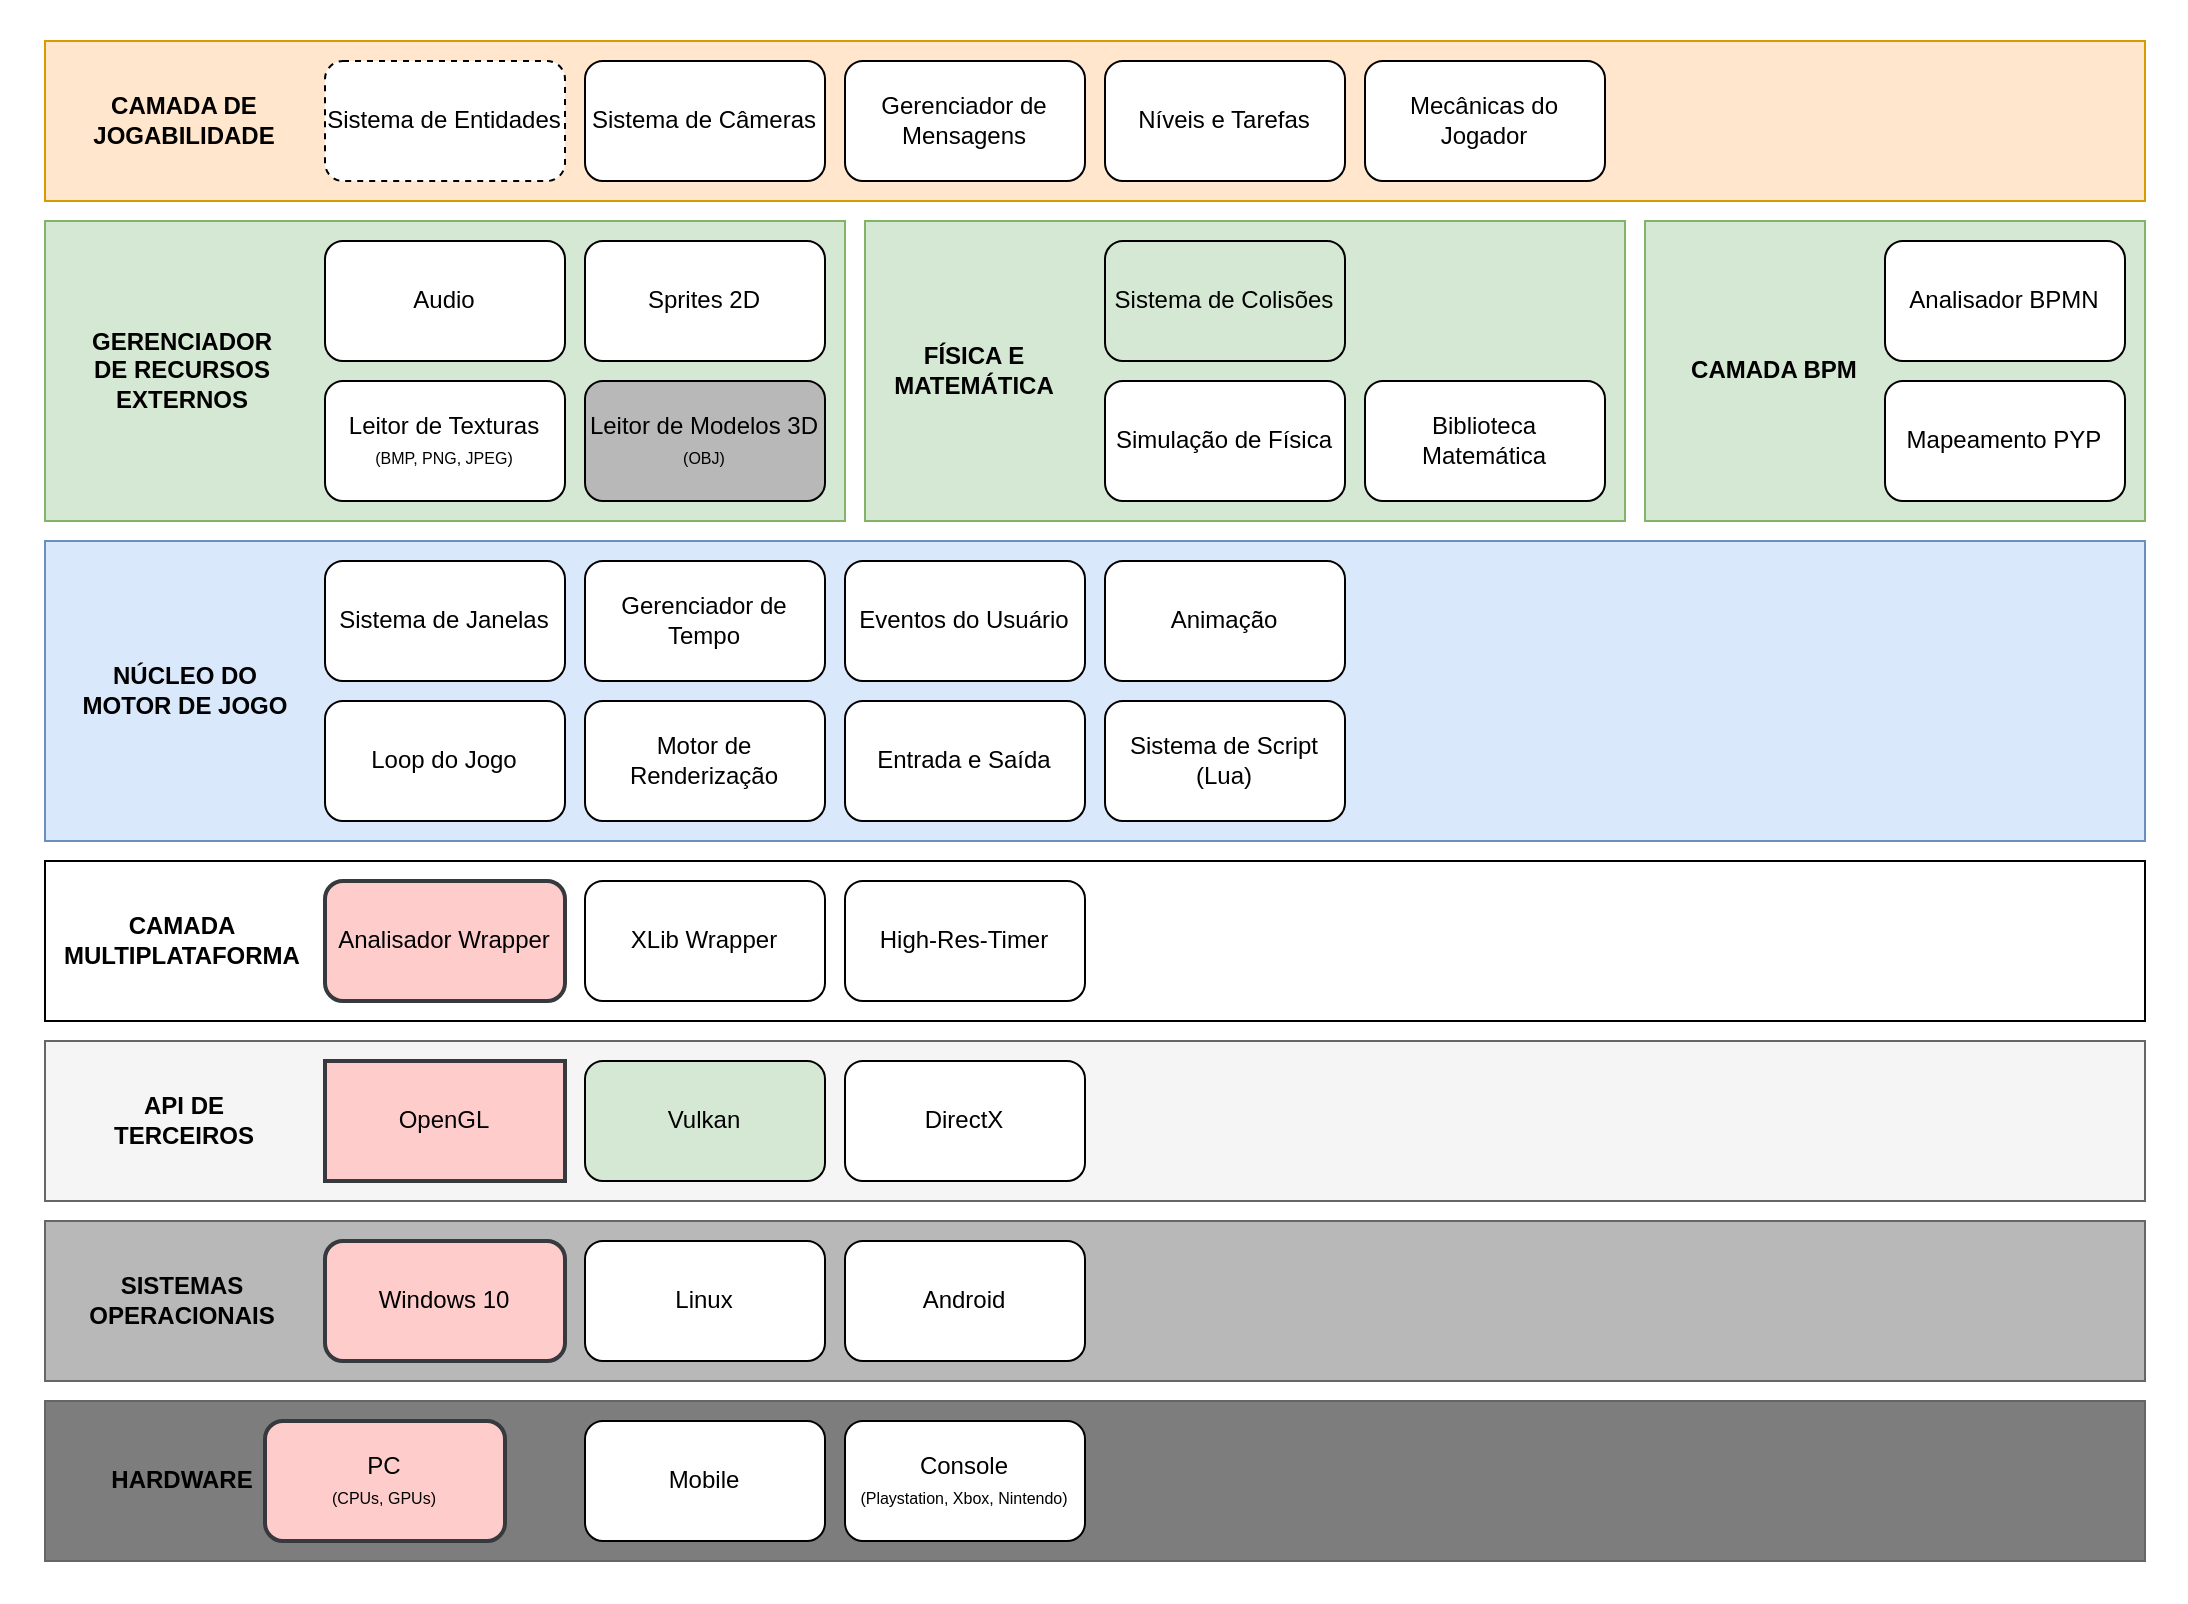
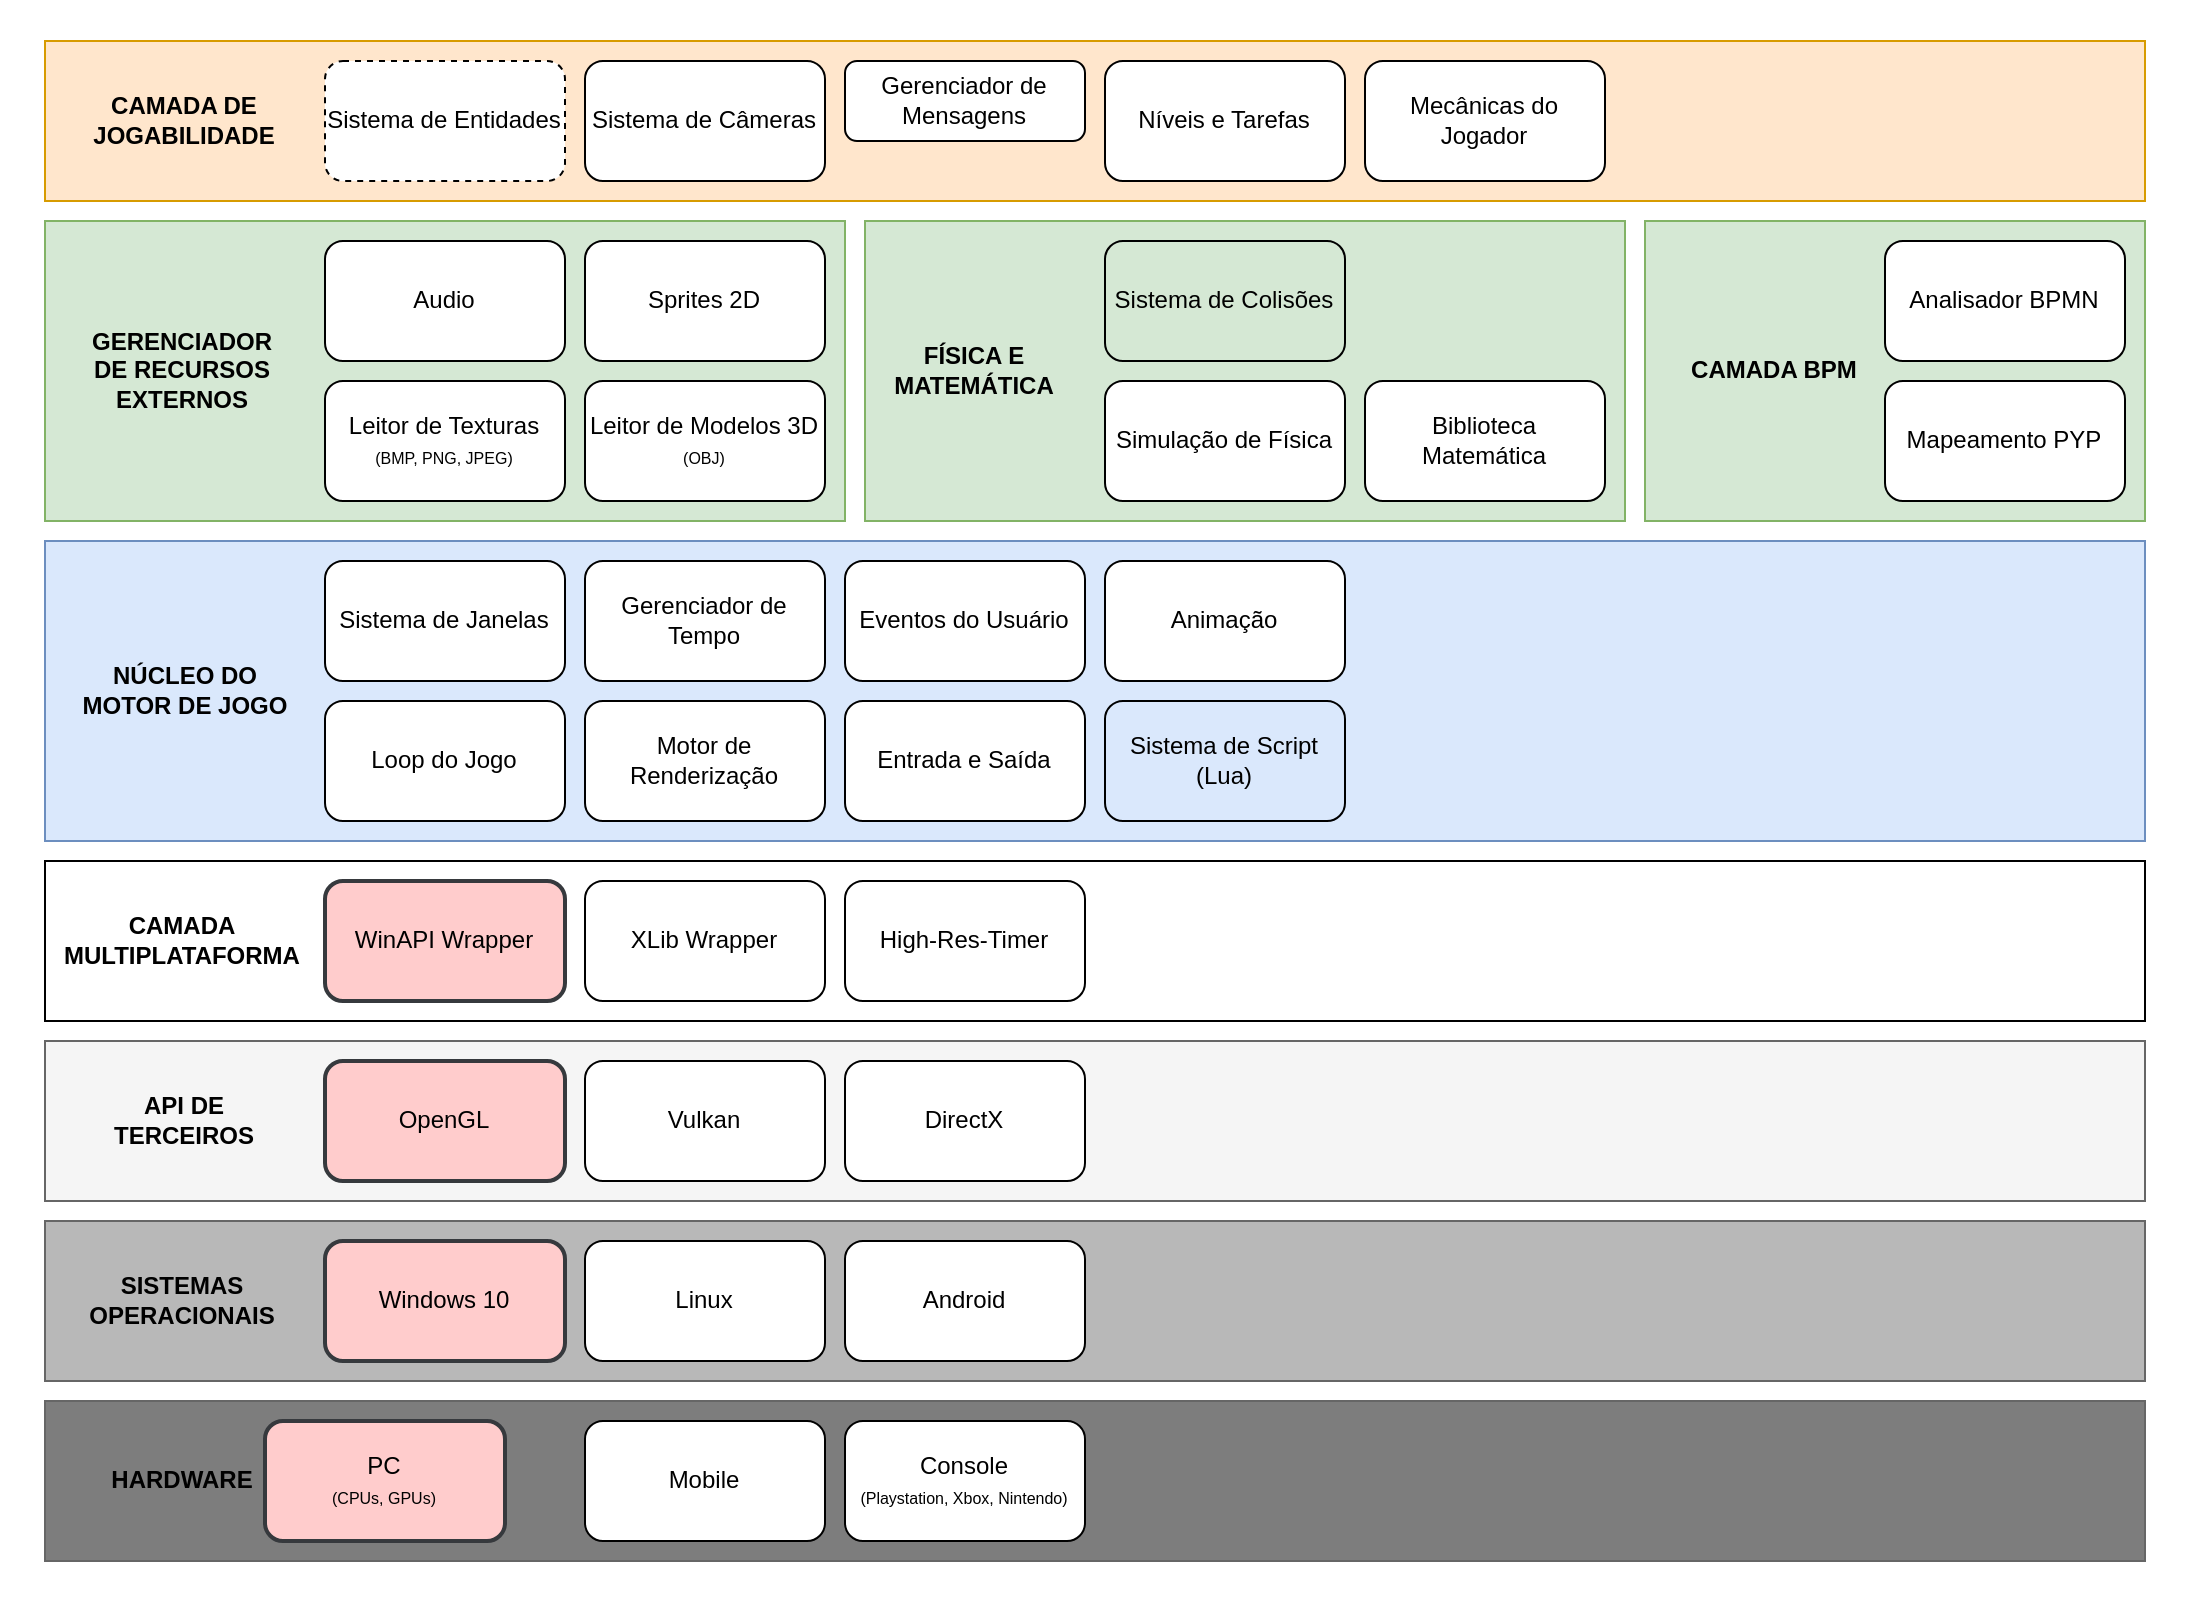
(965, 121) -> (965, 101)
(705, 441) -> (705, 441)
(1225, 761) -> (1225, 761)
(445, 941) -> (445, 941)
(445, 1121) -> (445, 1121)
(705, 1121) -> (705, 1121)
